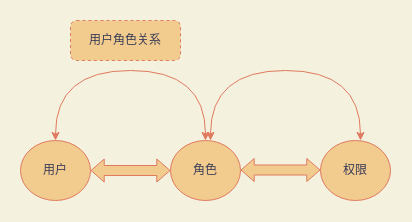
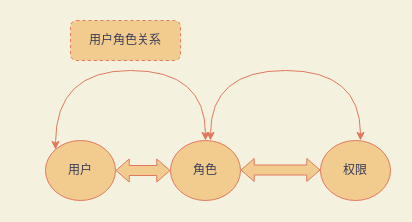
(56, 171) -> (81, 171)
